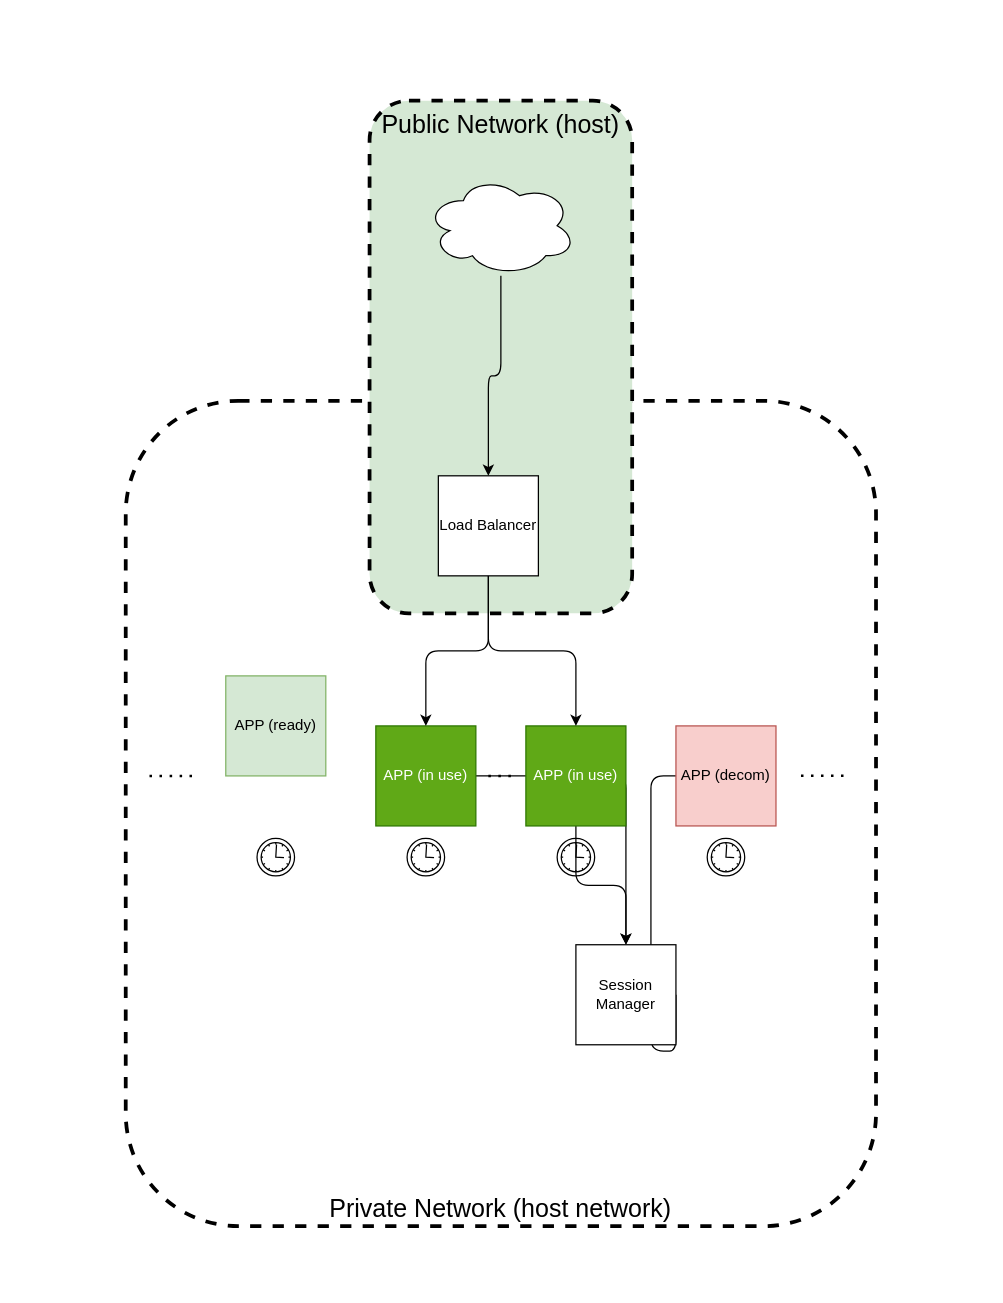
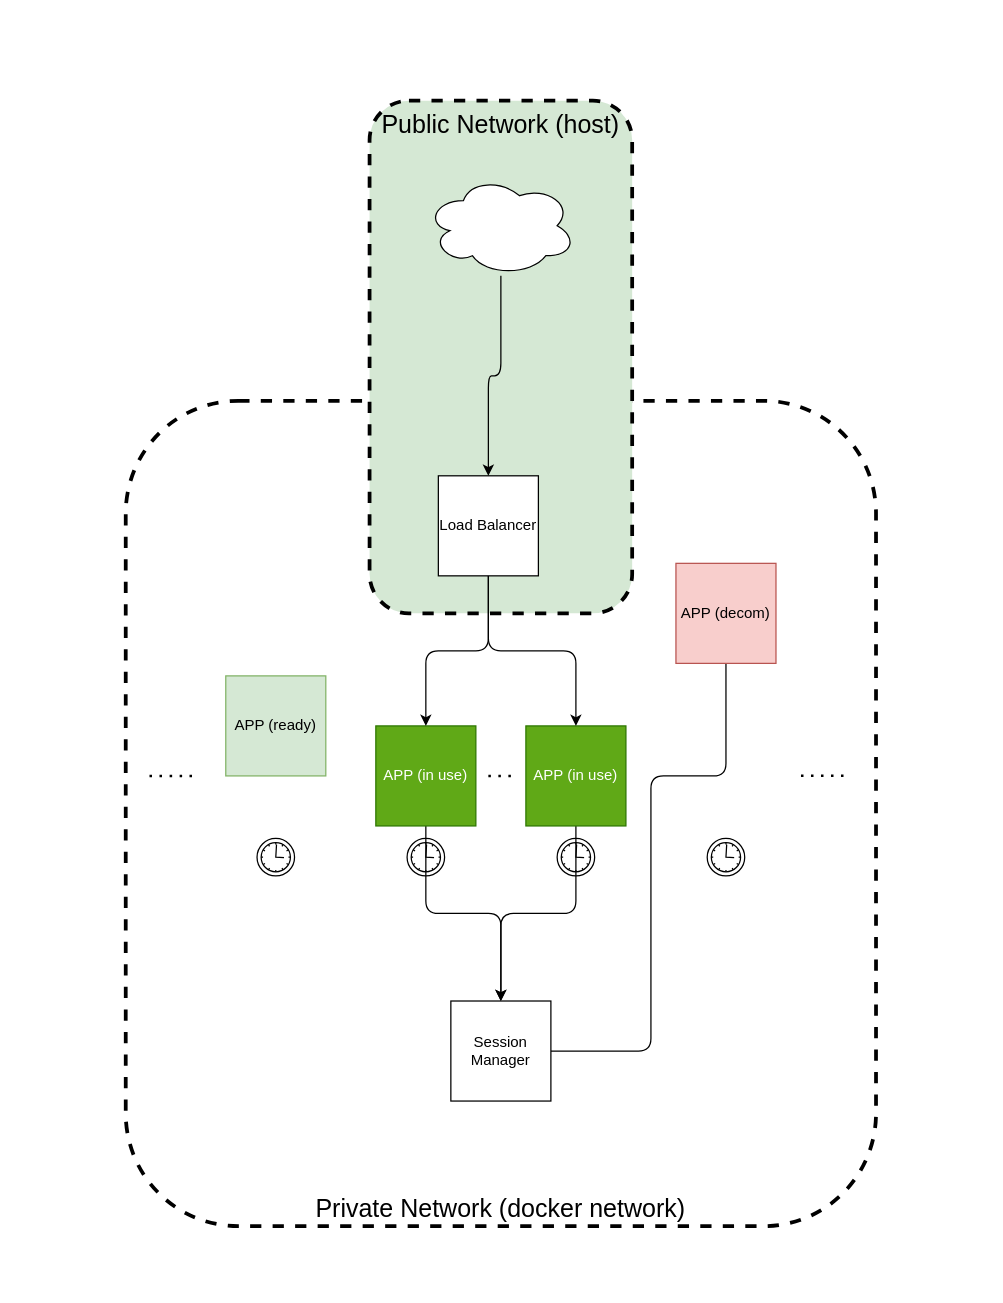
(726, 776) -> (726, 613)
(626, 994) -> (501, 1051)
(501, 1207) -> (501, 1207)
